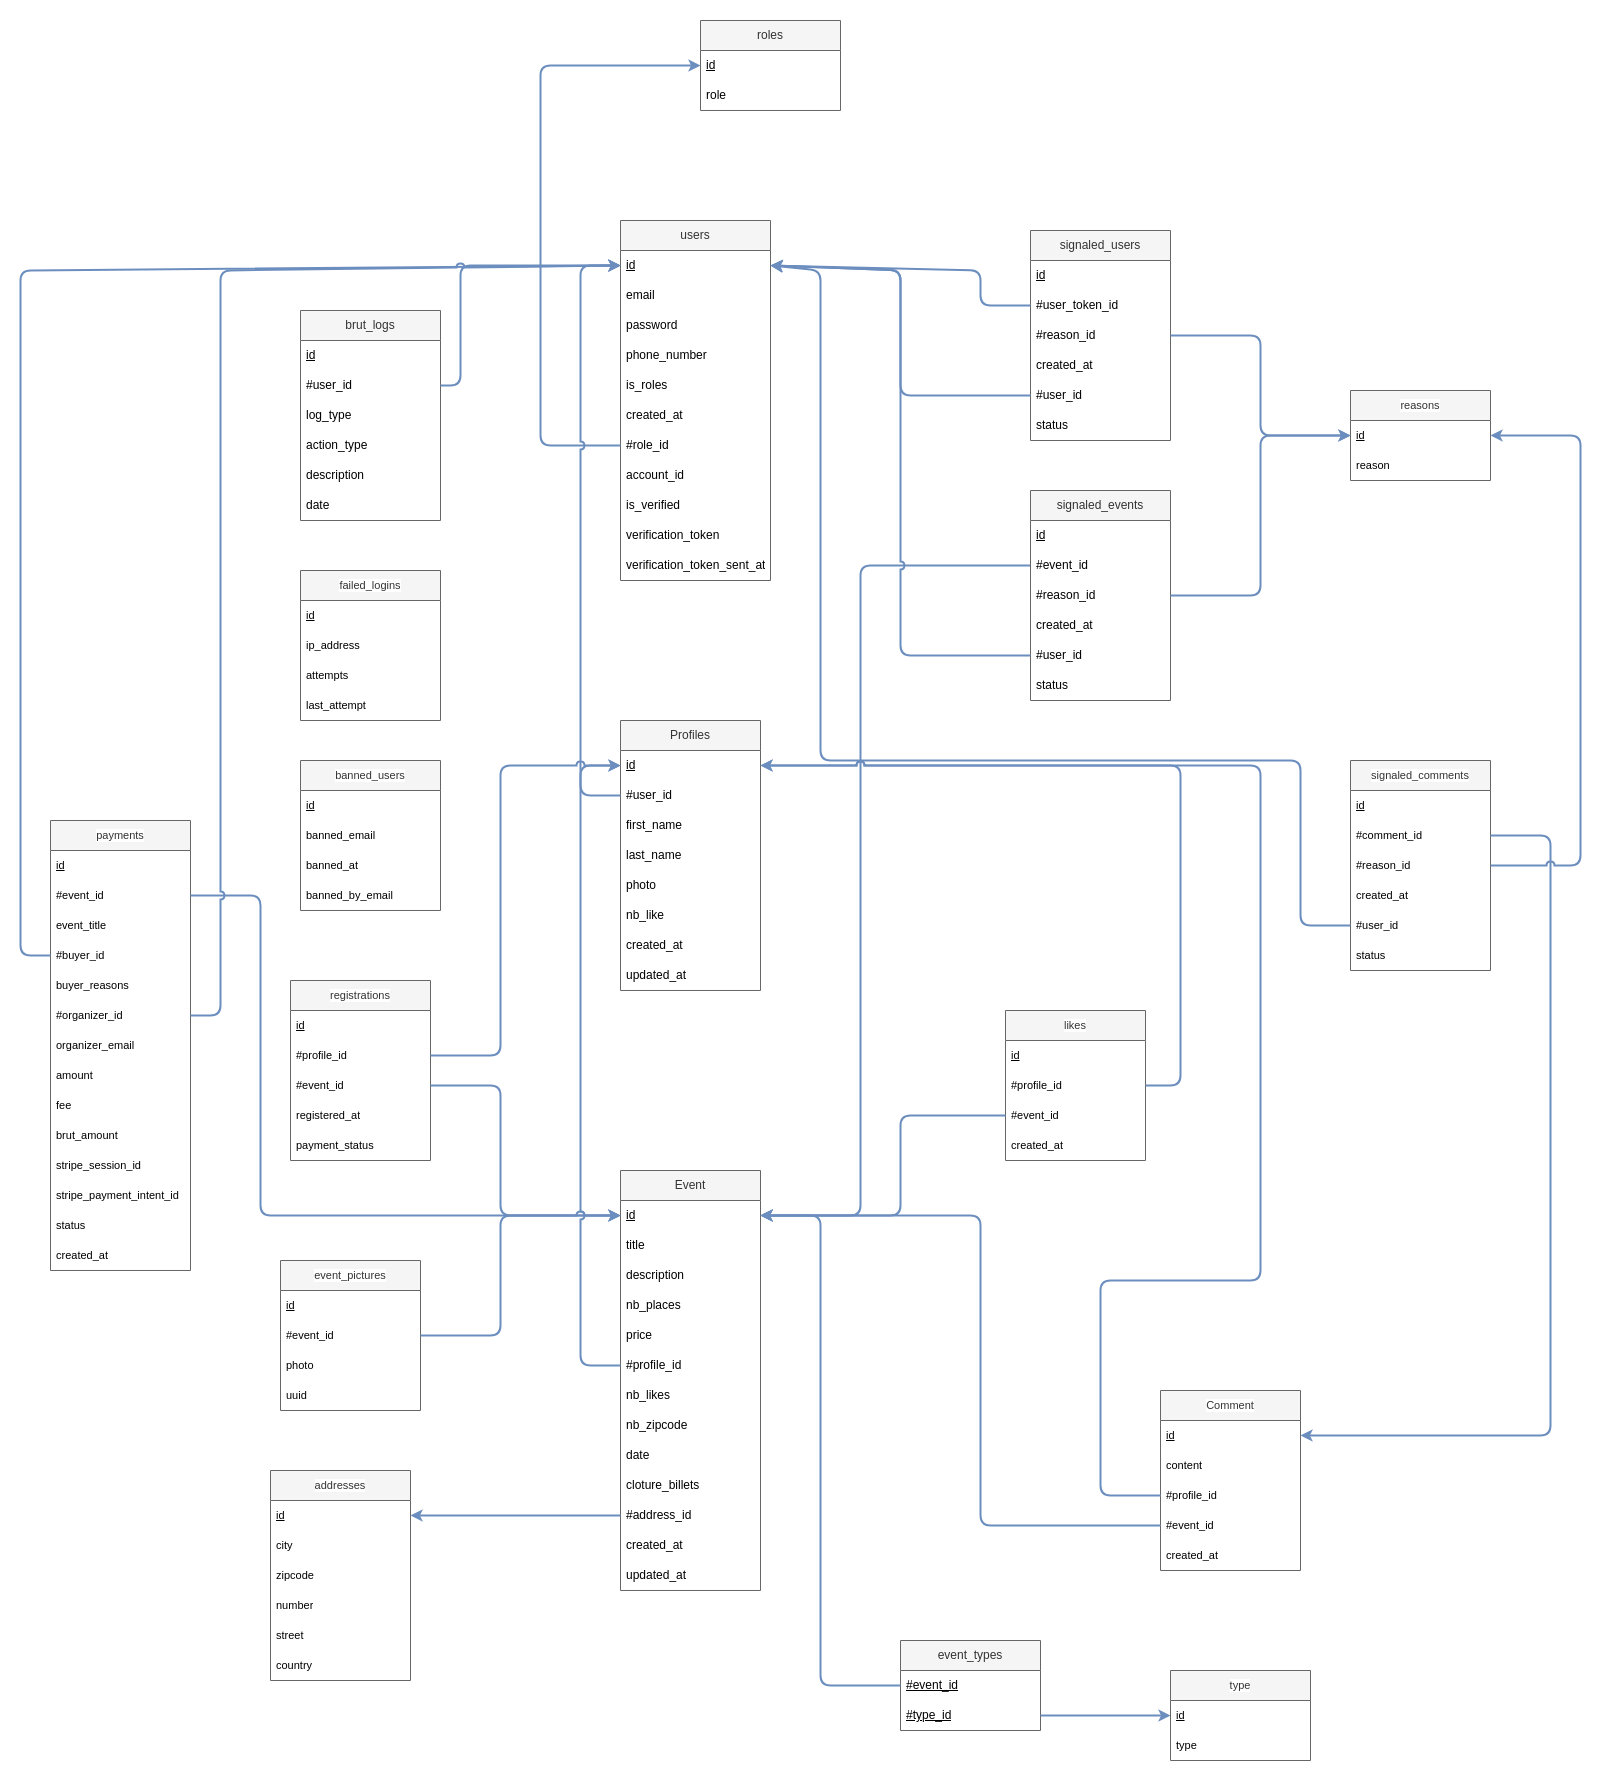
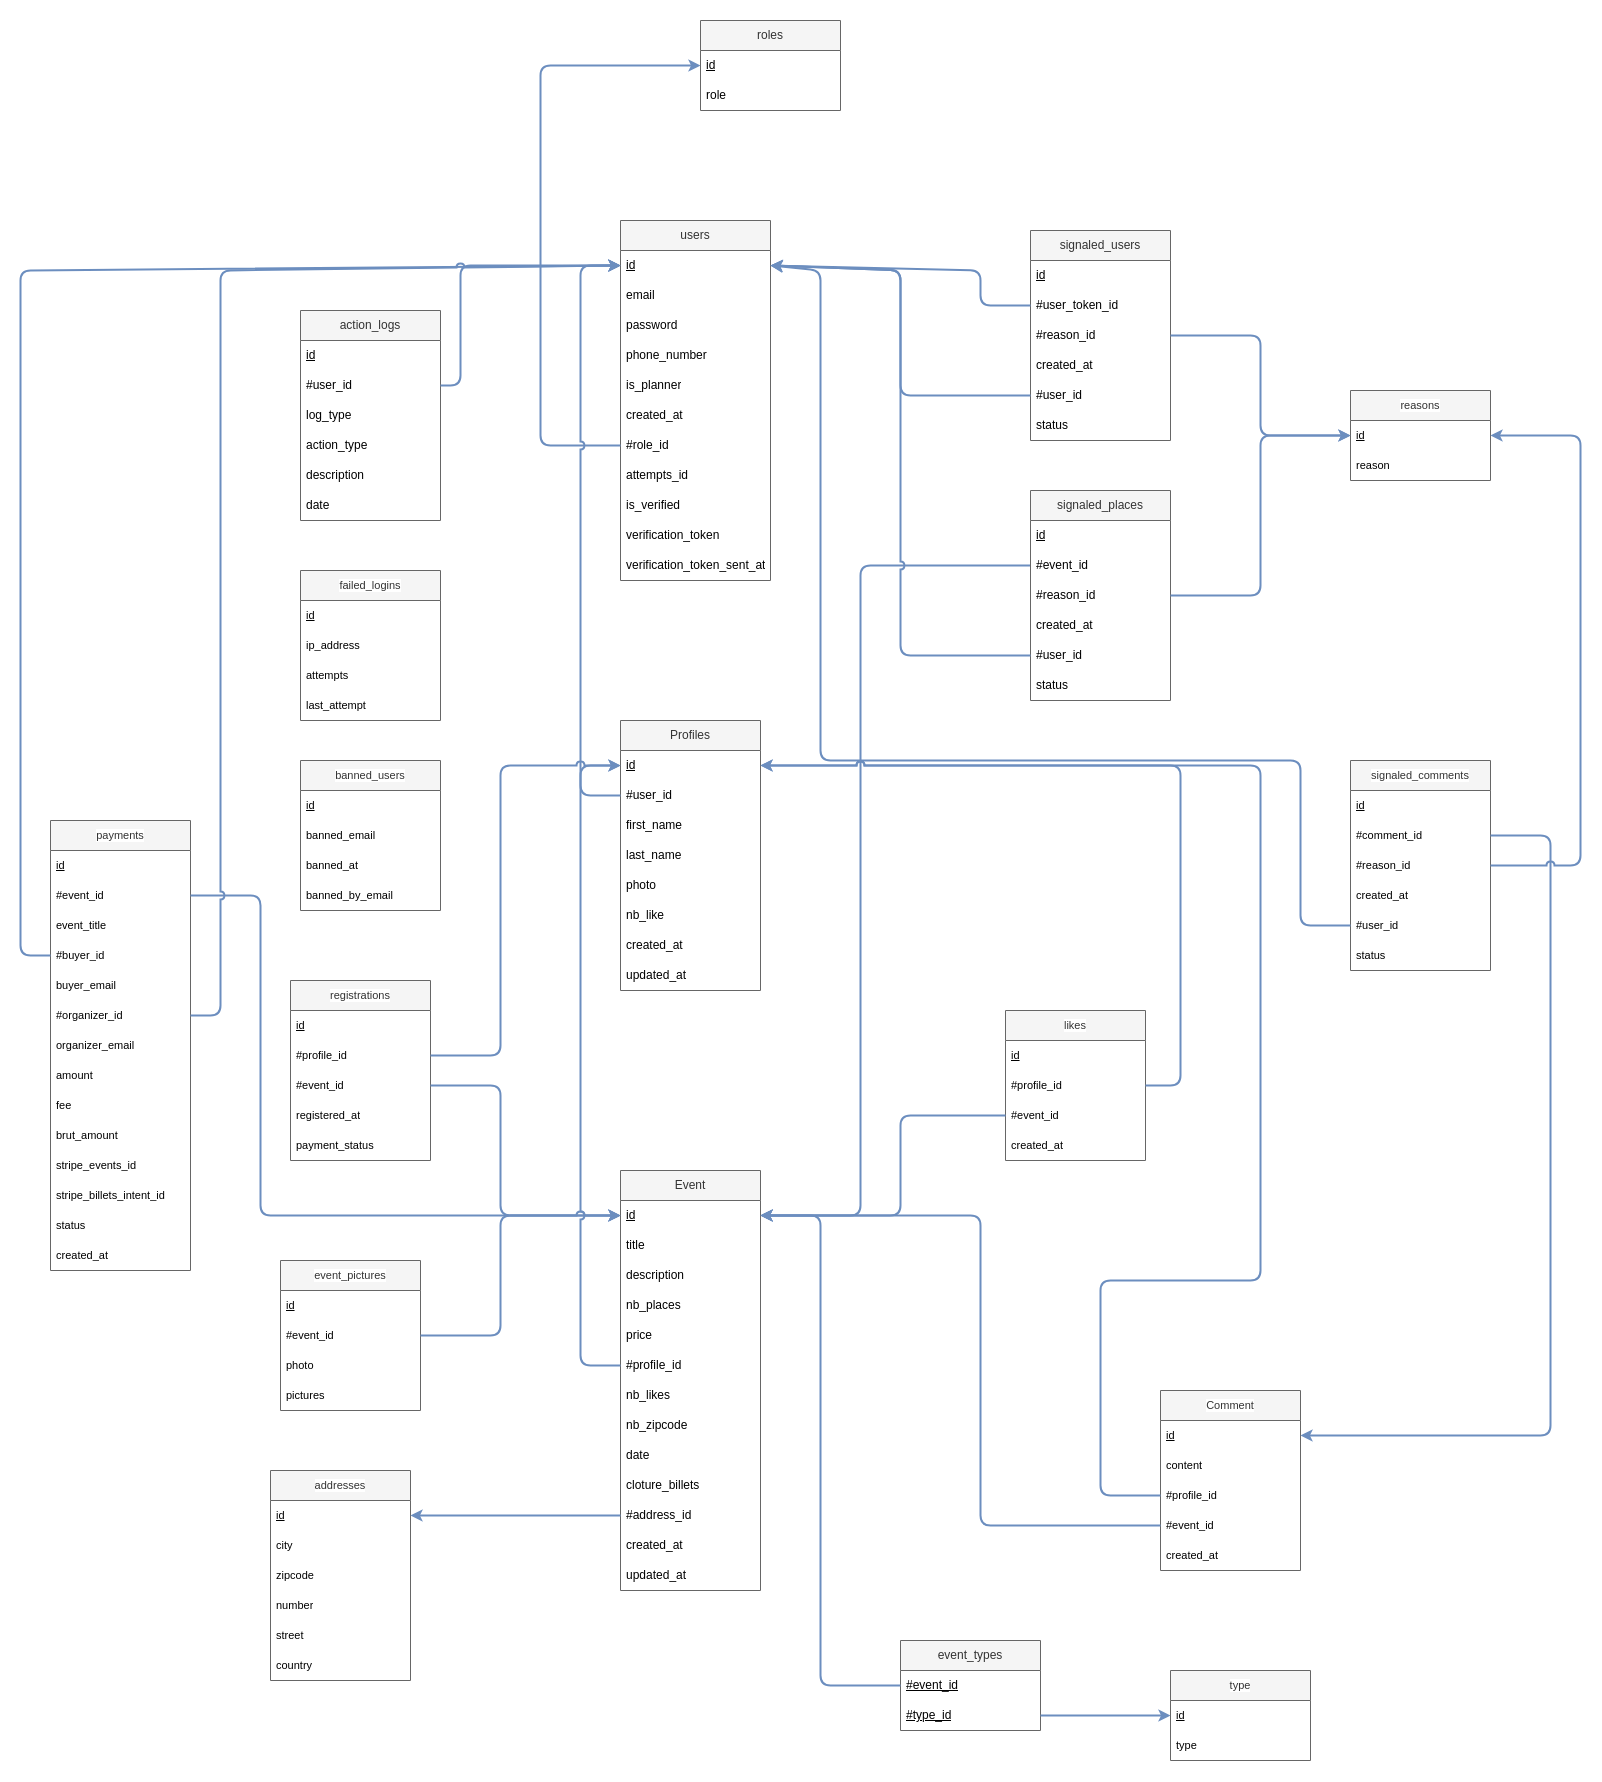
(371, 326) -> (371, 326)
(650, 386) -> (657, 386)
(659, 476) -> (662, 476)
(1101, 506) -> (1101, 506)
(97, 986) -> (88, 986)
(105, 1166) -> (103, 1166)
(122, 1196) -> (122, 1196)
(297, 1396) -> (310, 1396)
